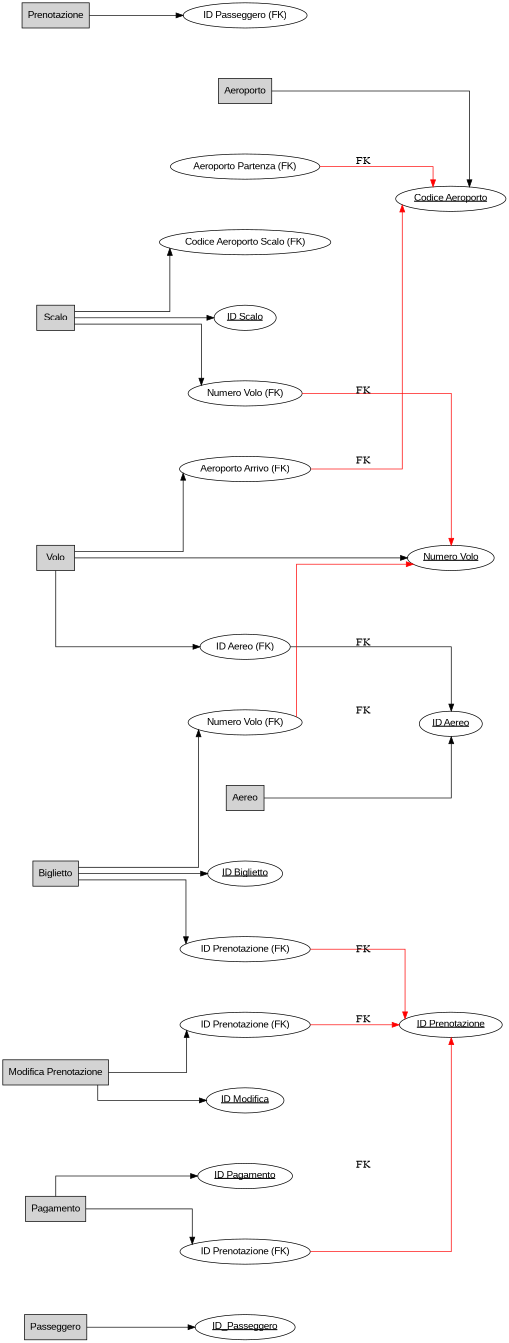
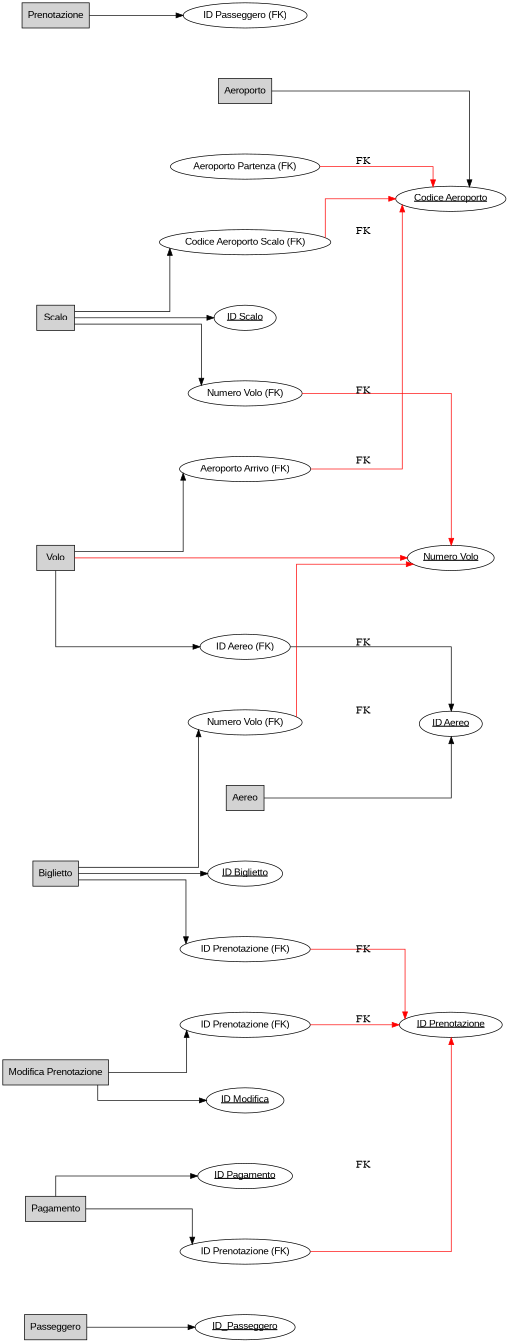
none -> (338, 199)
(238, 558) -> (238, 558)
